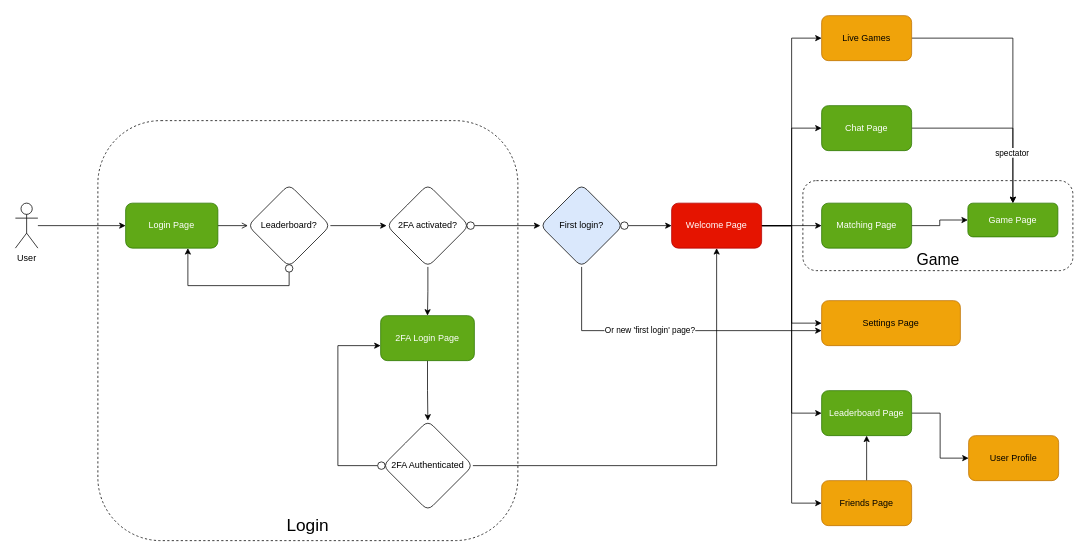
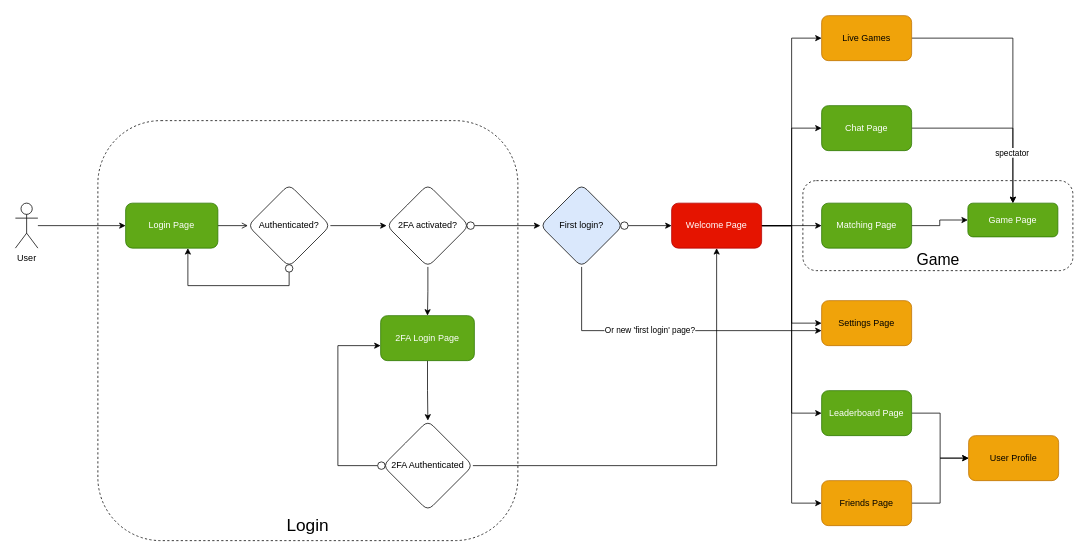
(289, 225) -> (289, 225)
(891, 323) -> (867, 323)
(867, 460) -> (940, 495)
